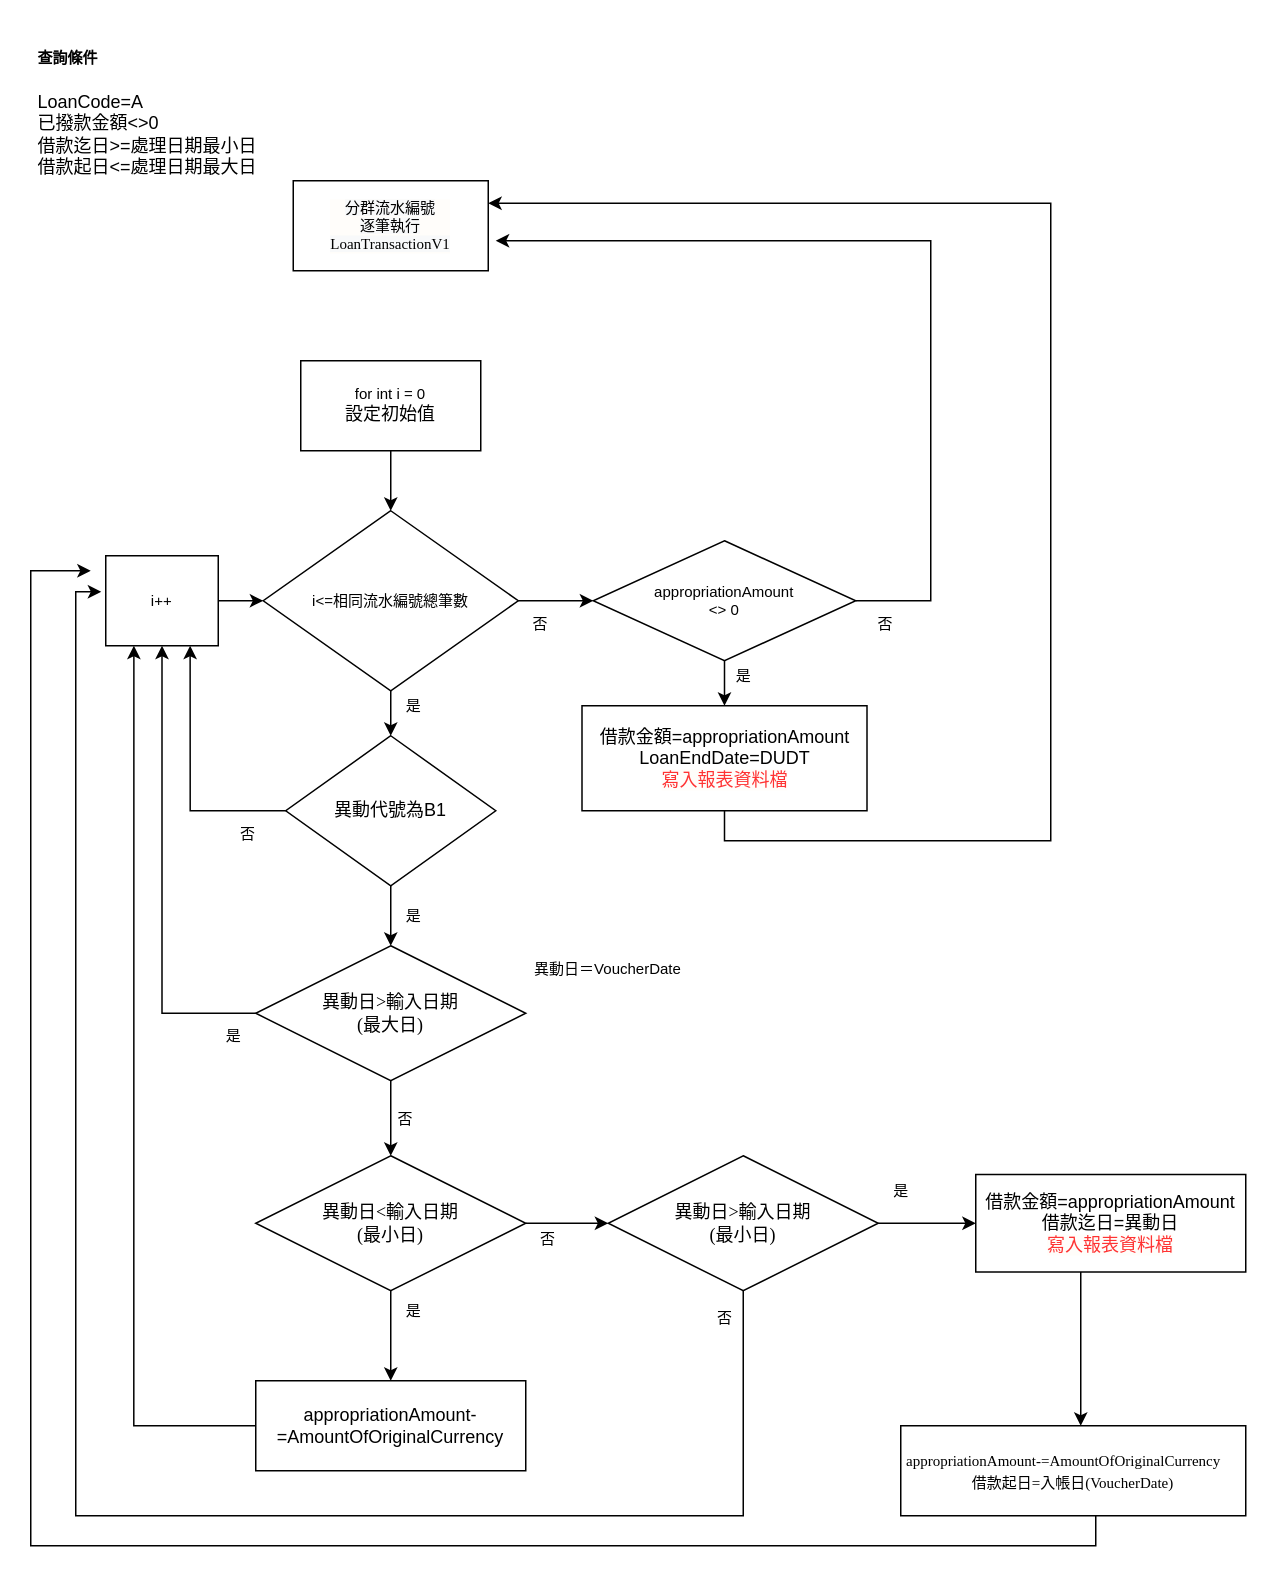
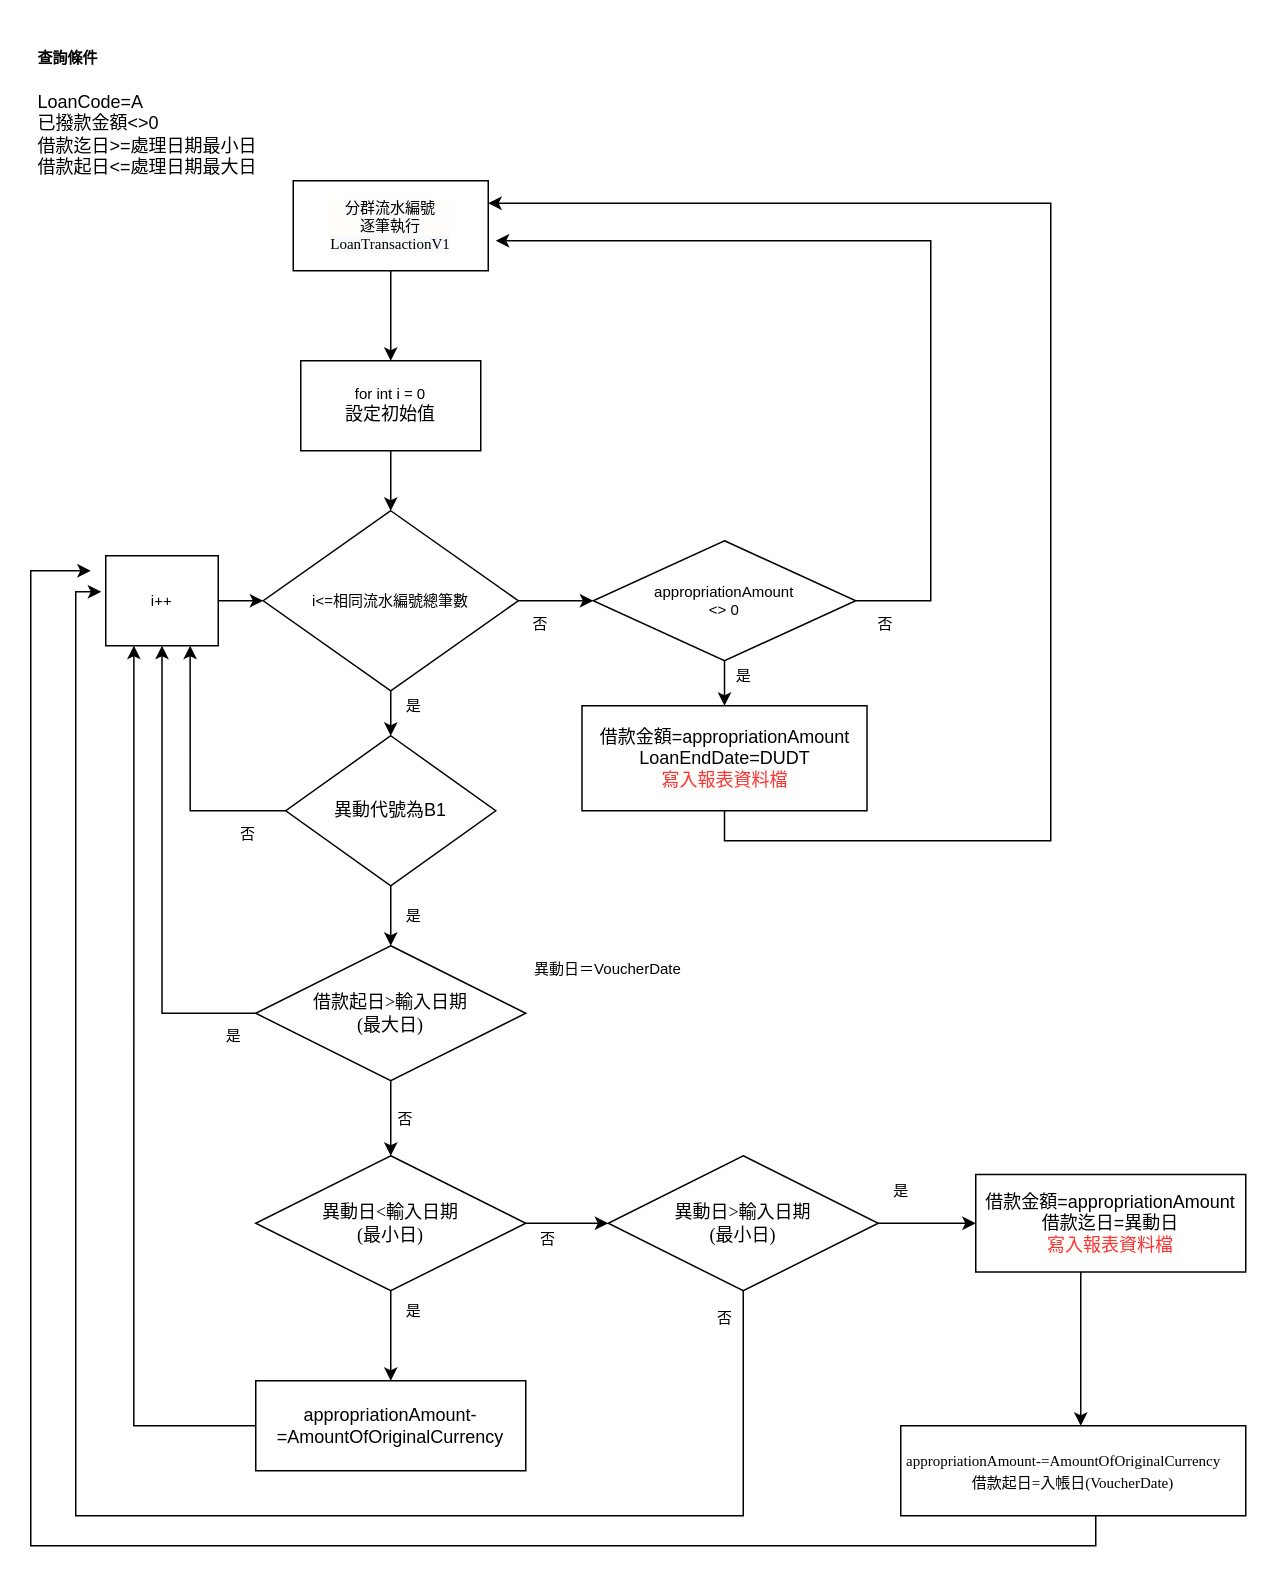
none -> (391, 311)
(391, 1013) -> (391, 1013)
